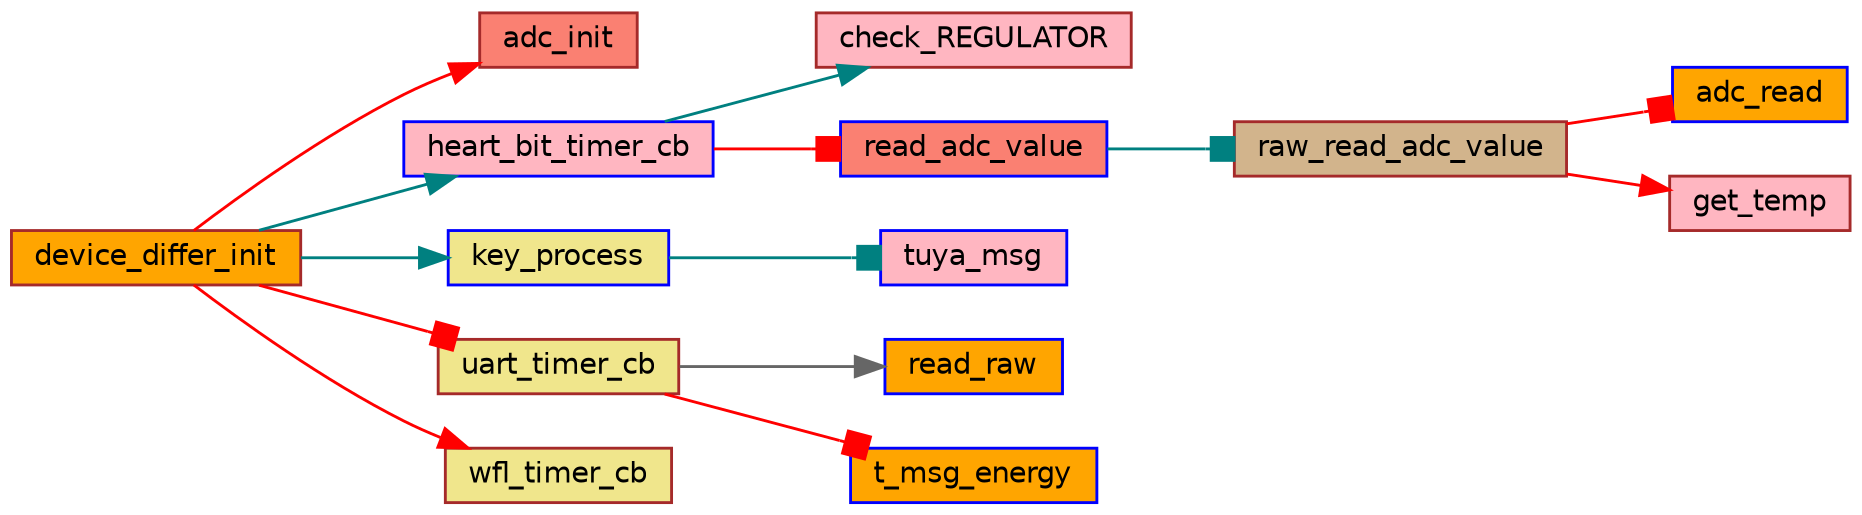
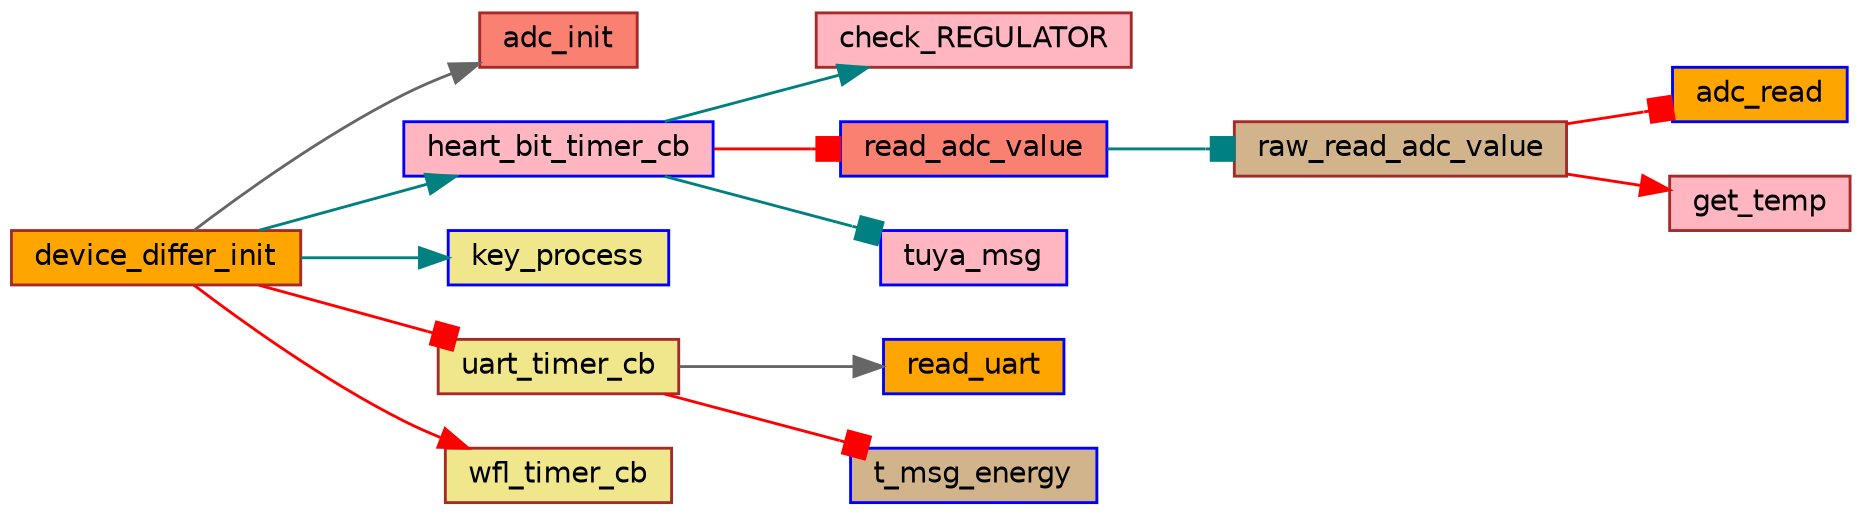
(318, 144) -> (318, 144)
(760, 258) -> (758, 201)
(974, 367) -> (974, 367)
(974, 475) -> (974, 475)
